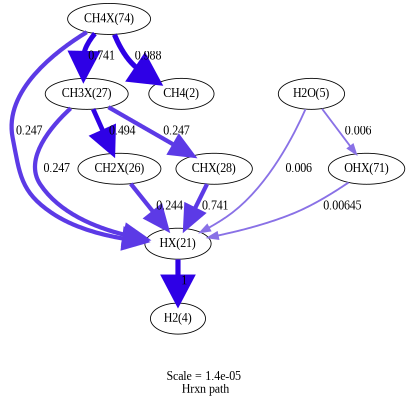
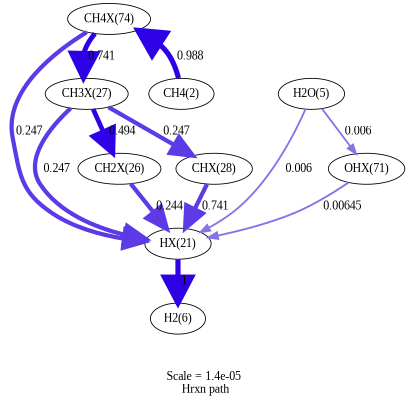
(124, 53) -> (172, 60)
(178, 319) -> (178, 319)
